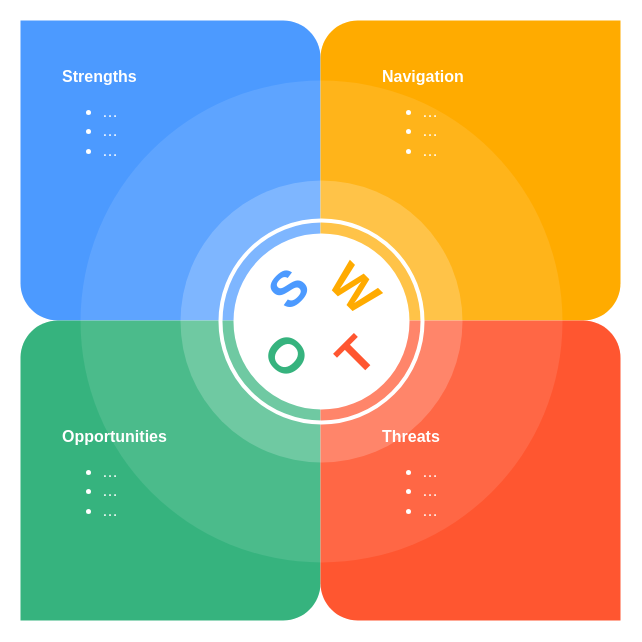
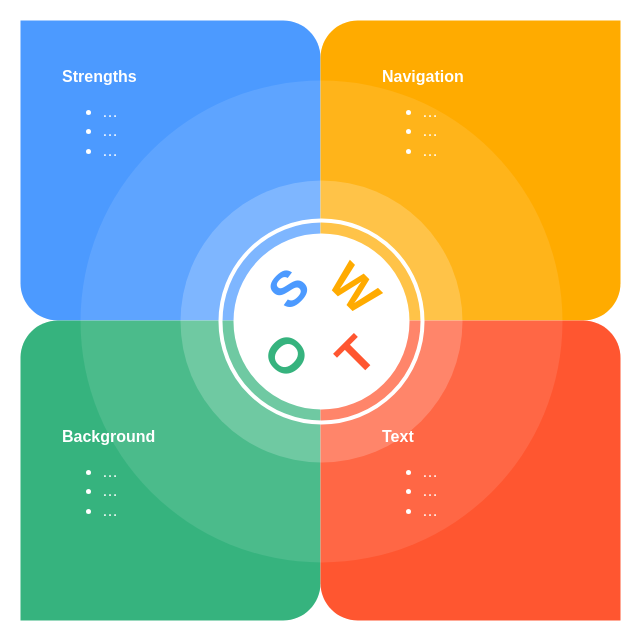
(117, 466) -> (107, 466)
(414, 466) -> (400, 466)
